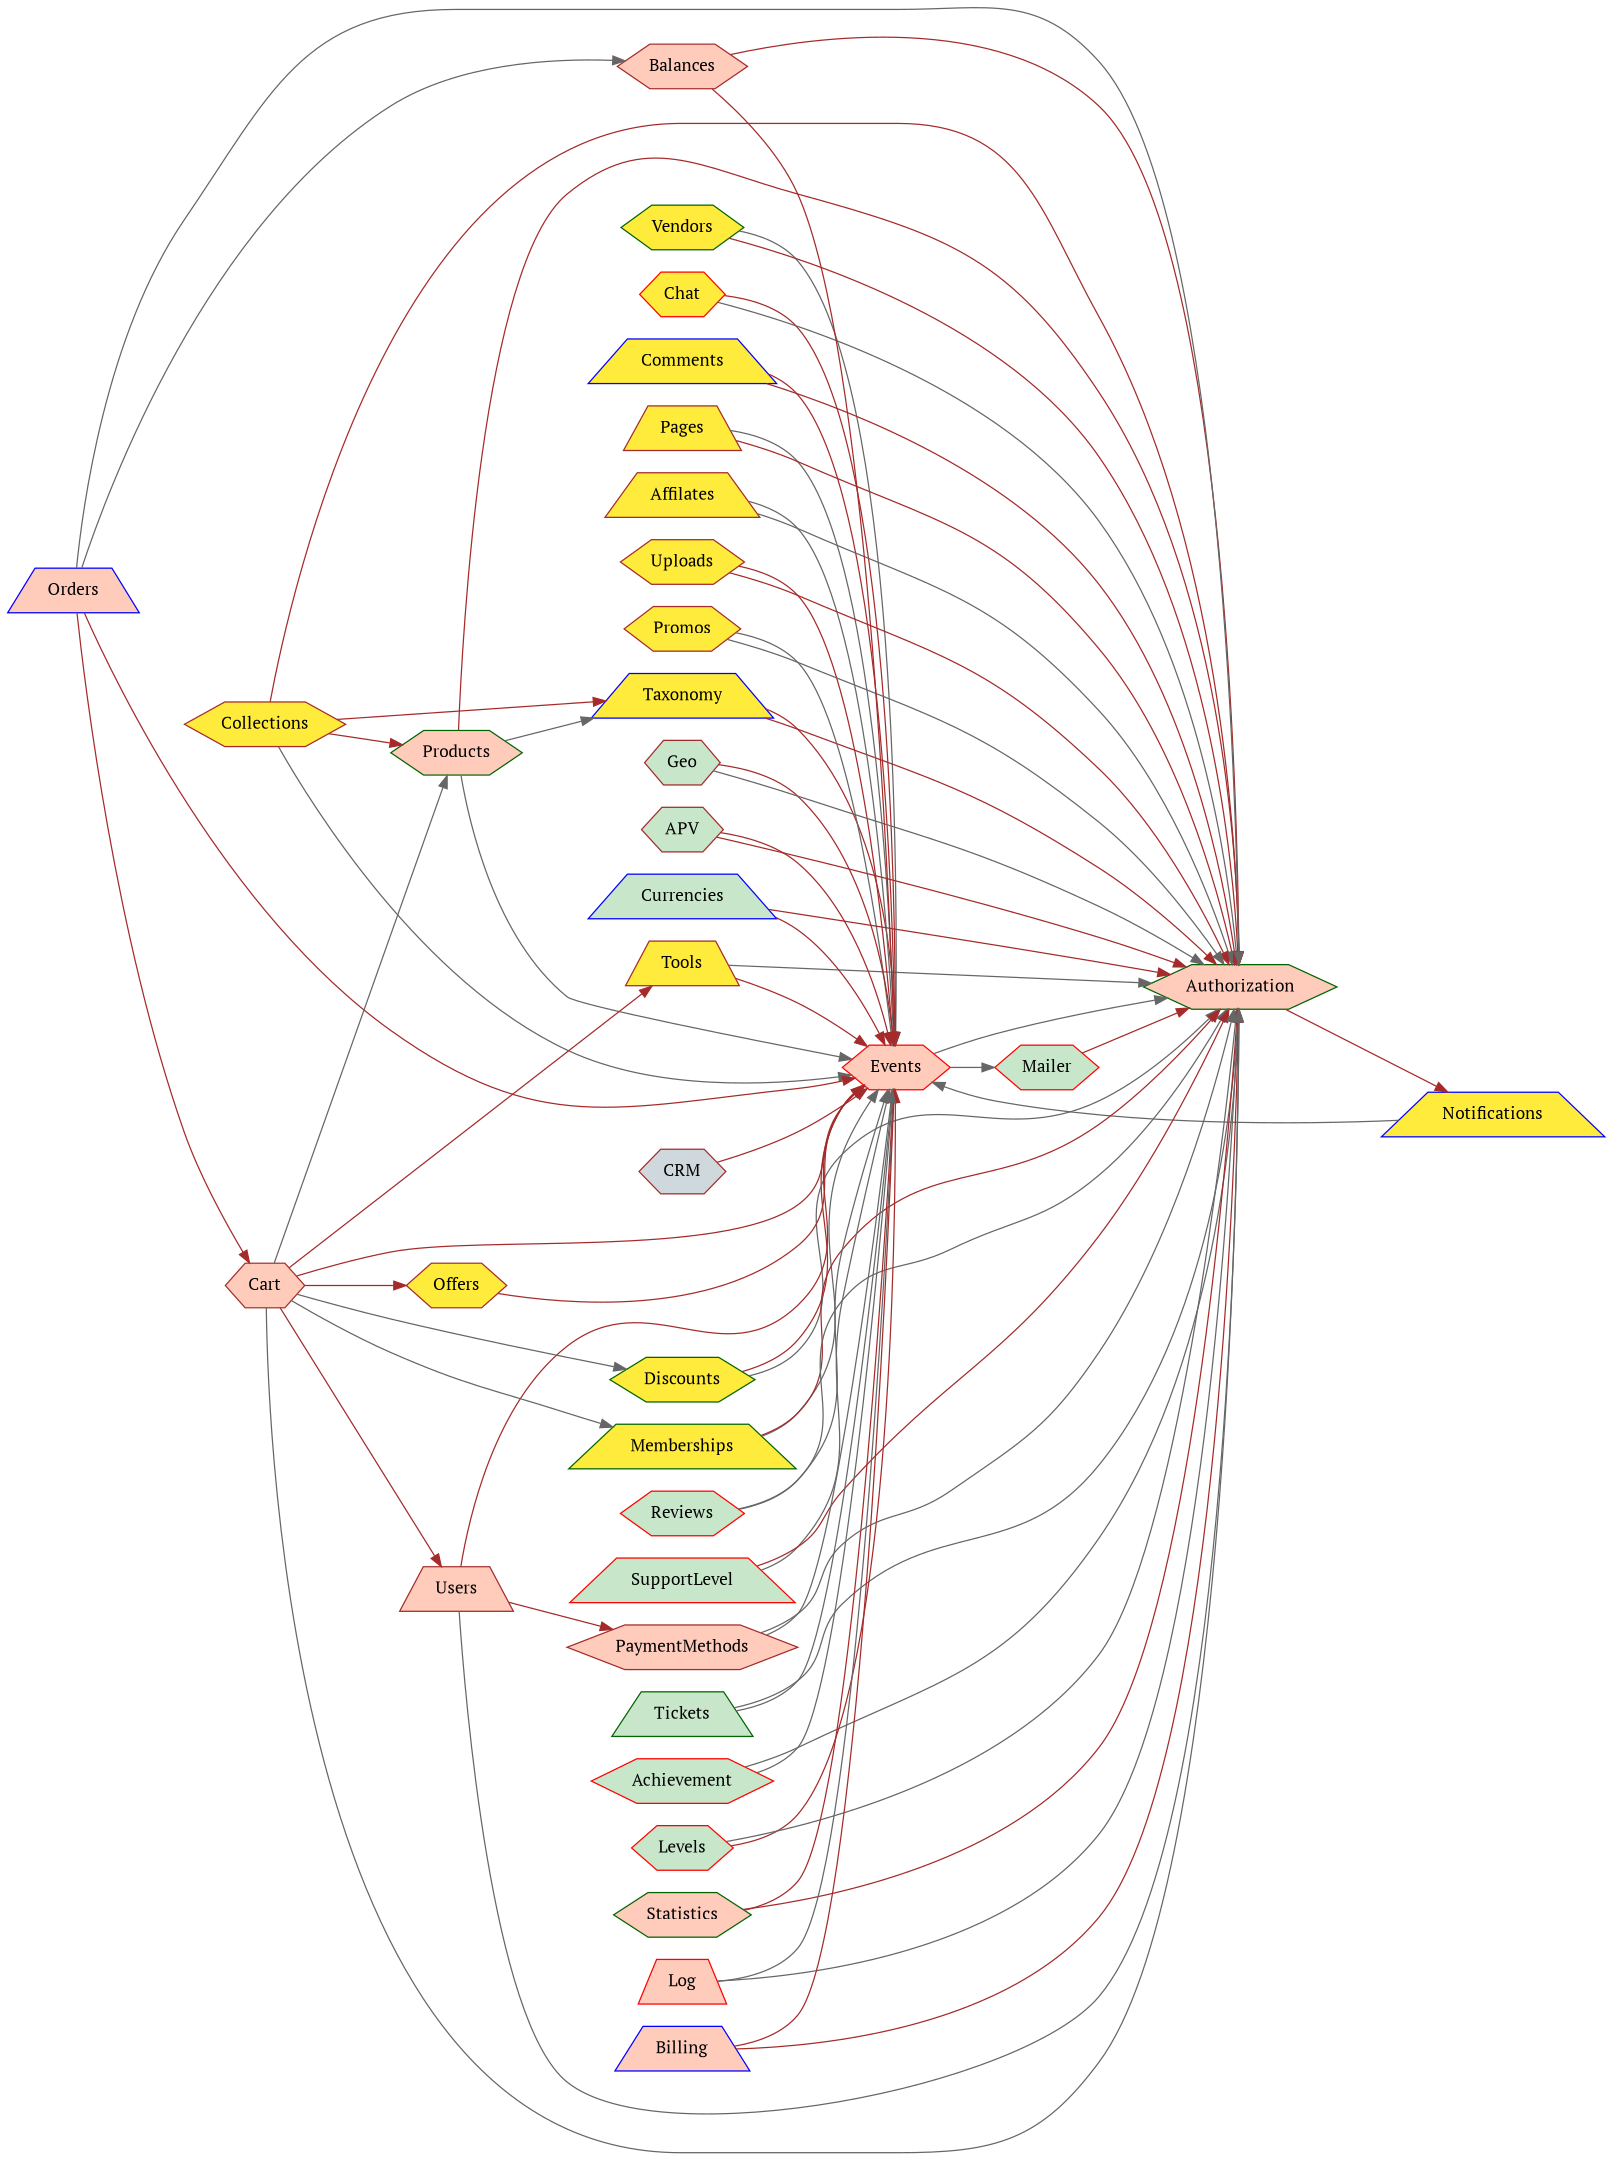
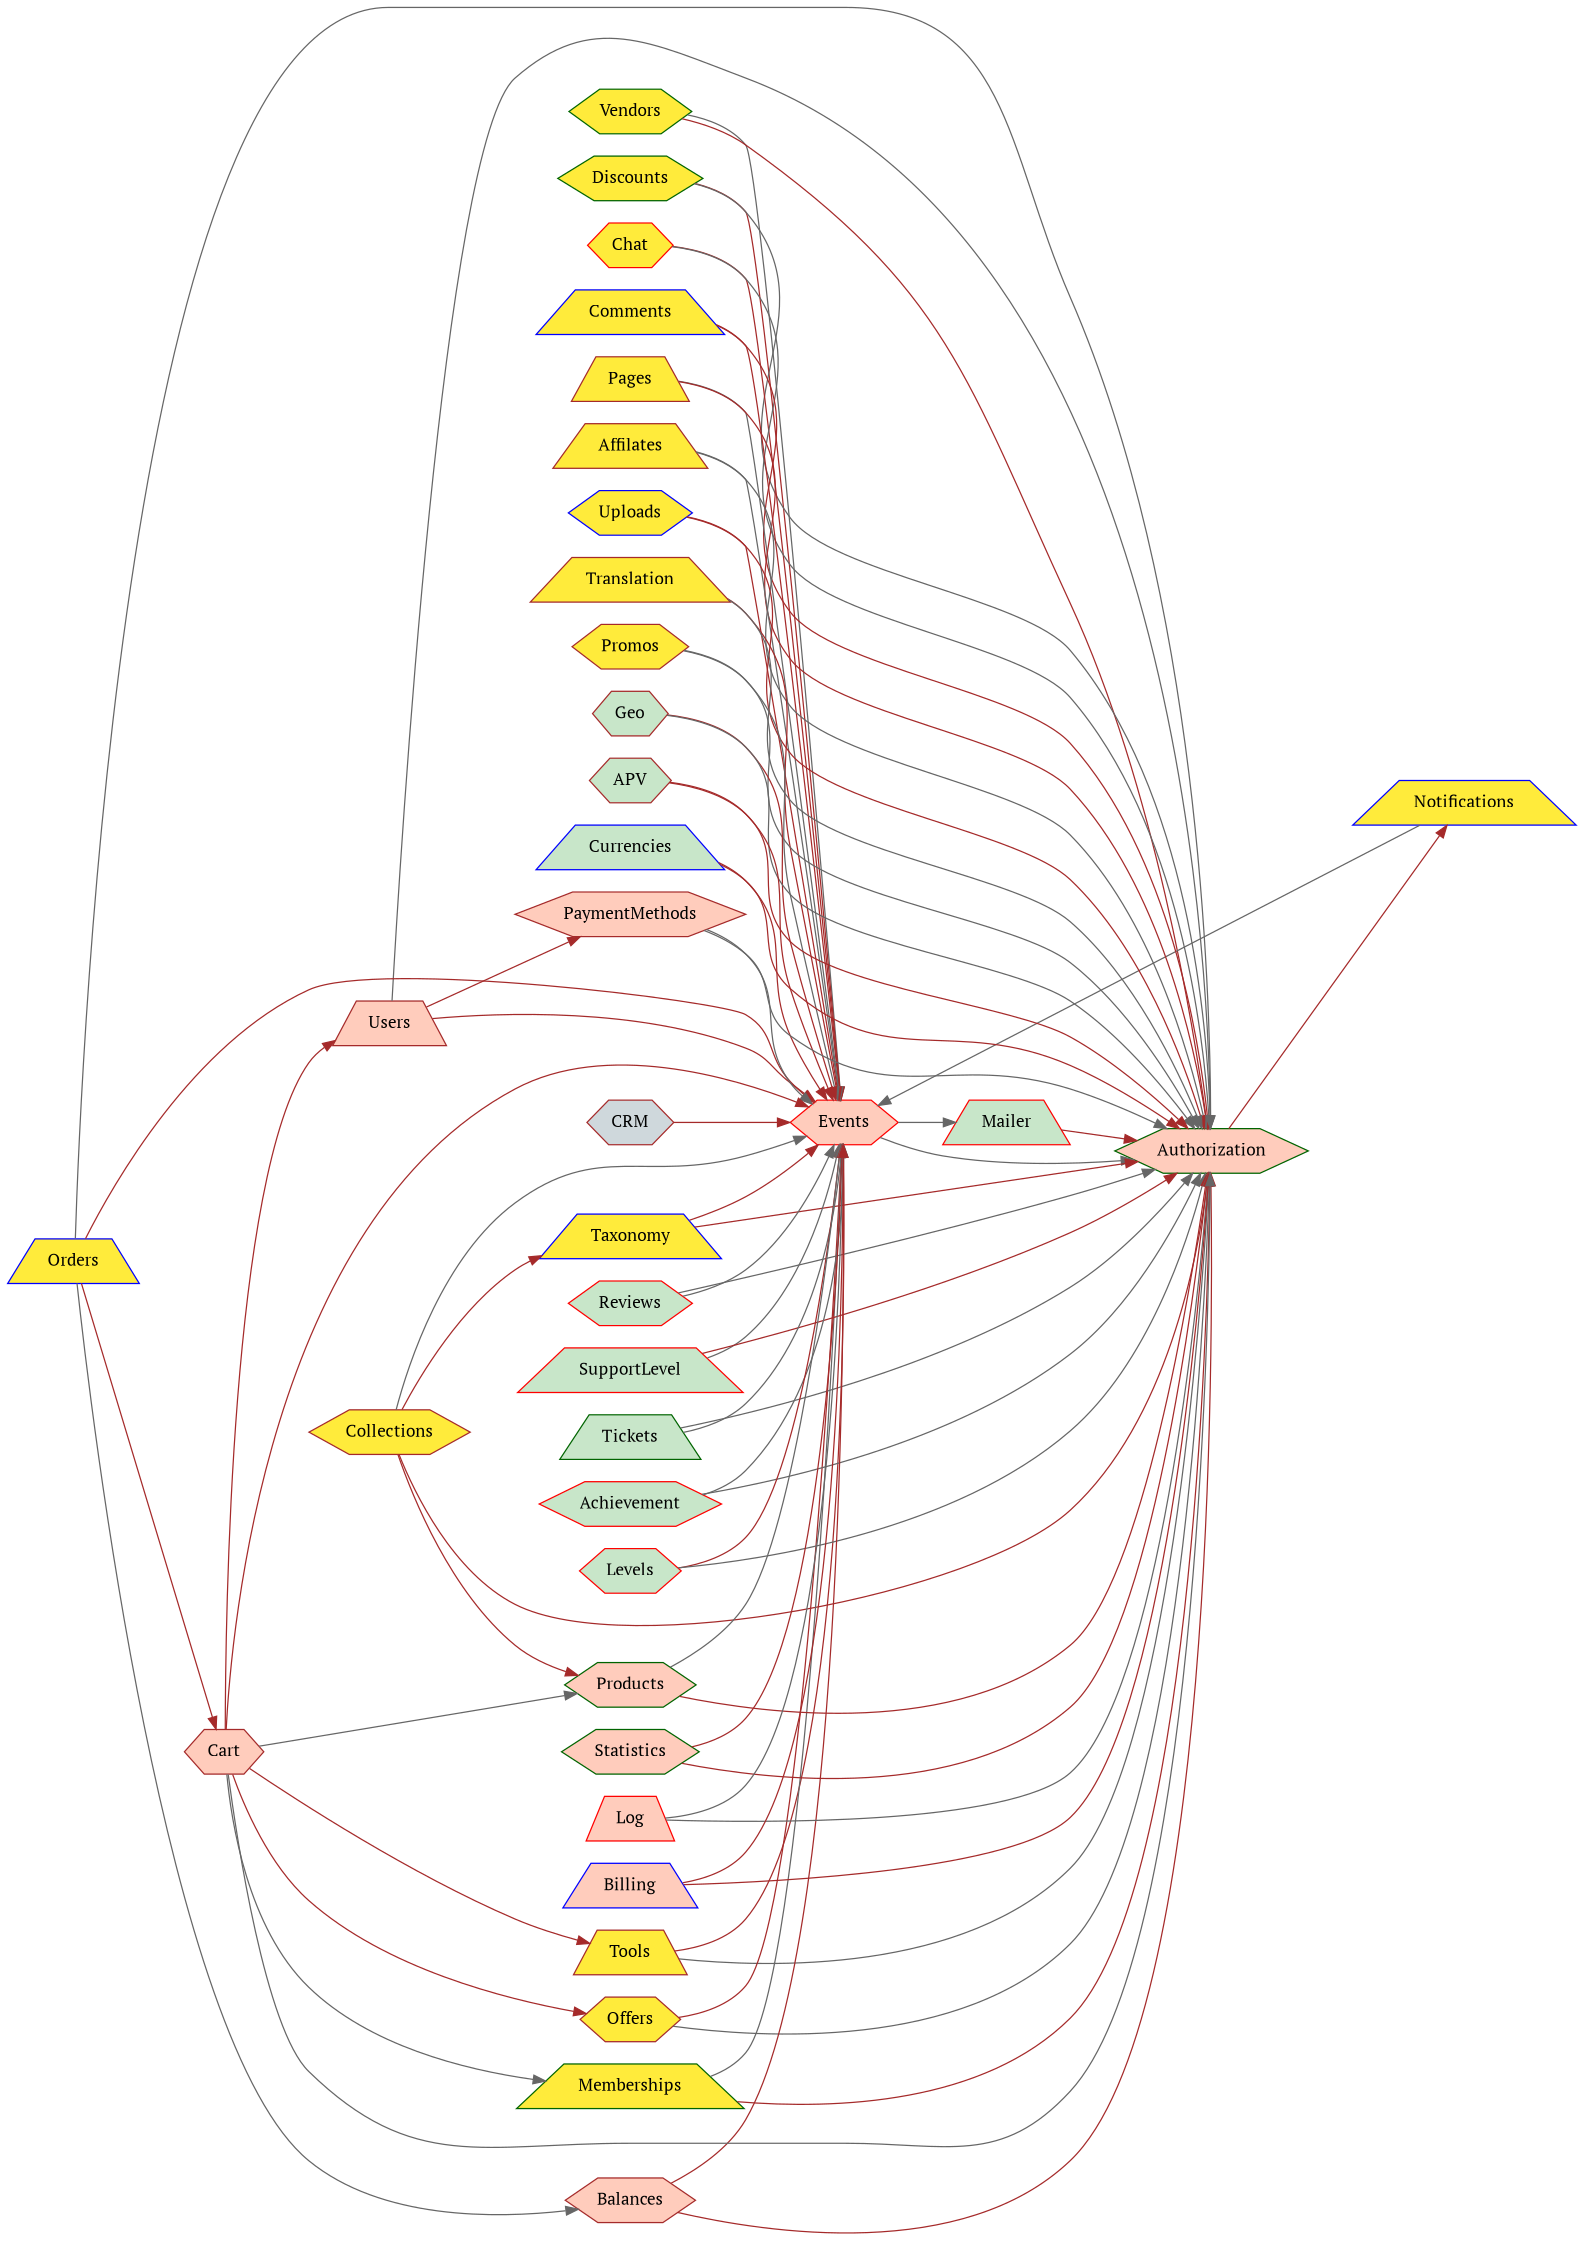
(682, 562) -> (630, 513)
none -> (630, 580)
(73, 590) -> (73, 1261)
(543, 731) -> none
(1047, 1067) -> (1006, 1122)
(455, 1334) -> none
none -> (1142, 1780)
